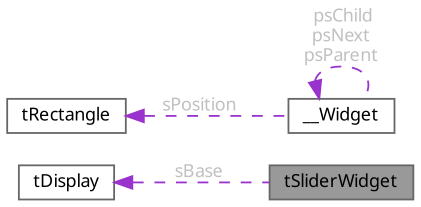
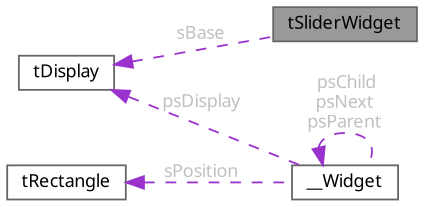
none -> (214, 131)
